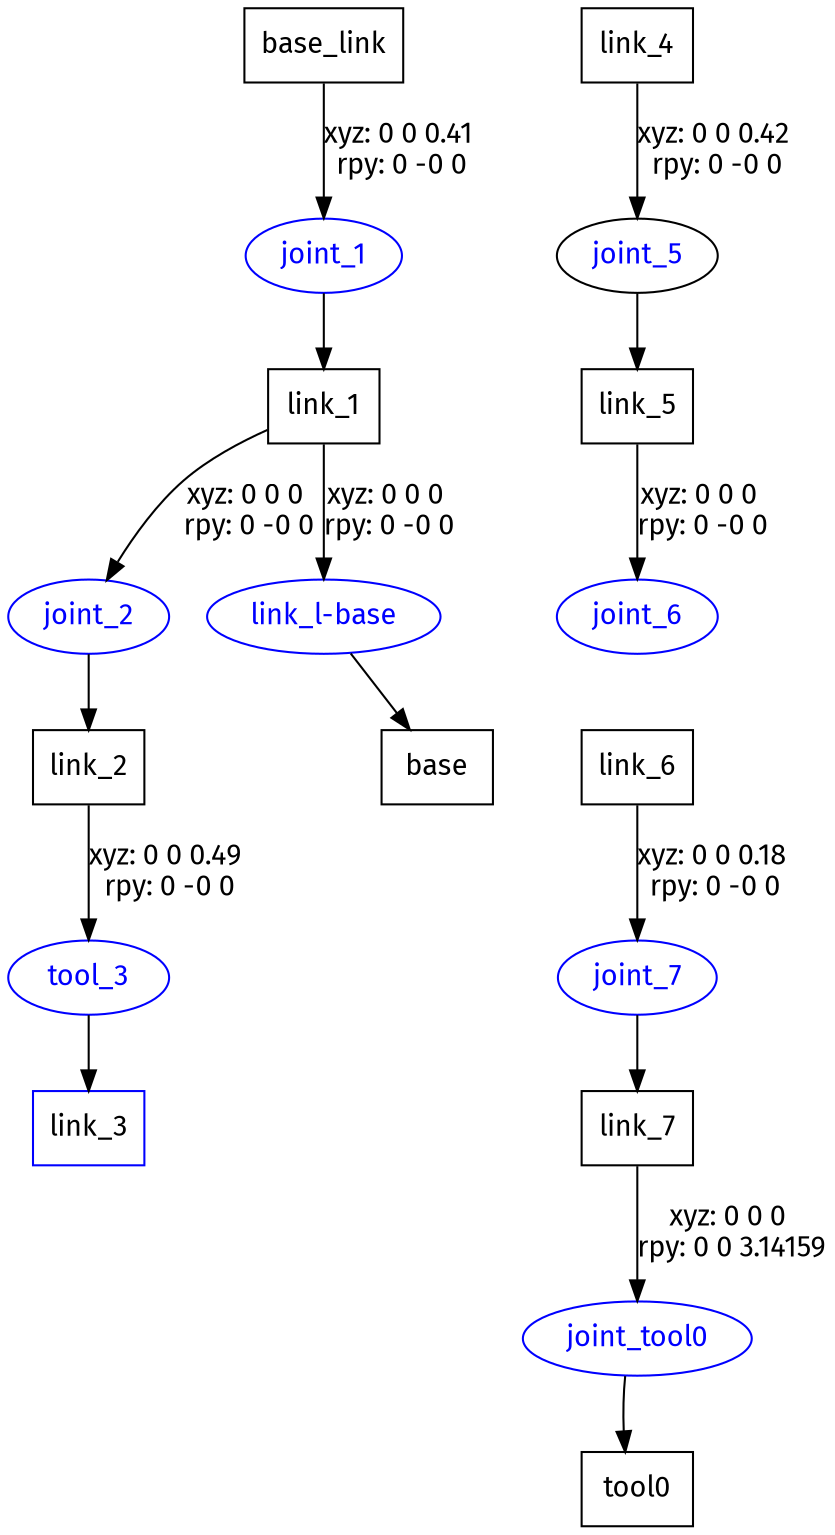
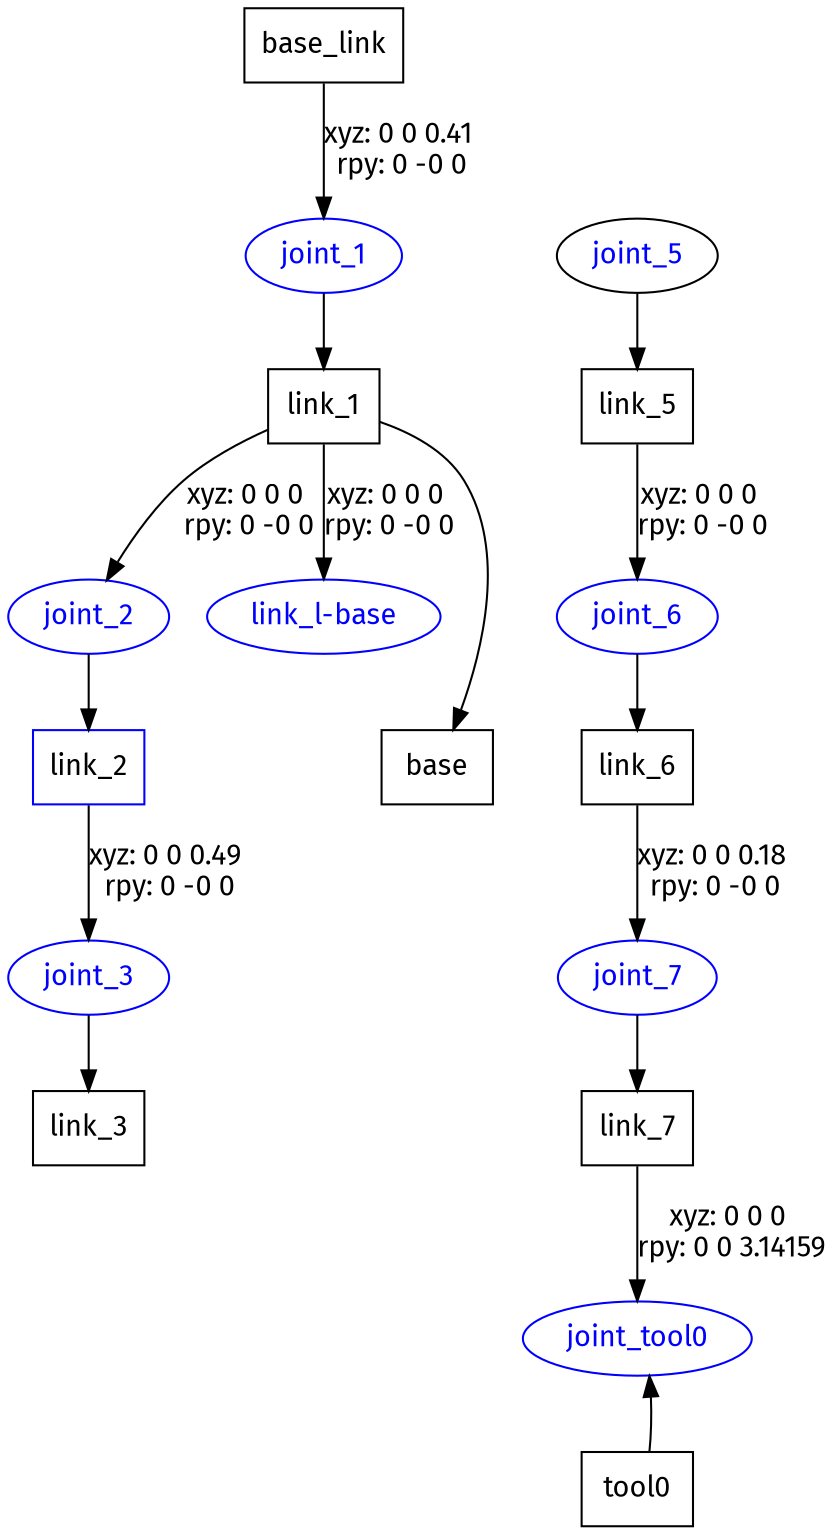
(637, 45) -> none
none -> (637, 682)
(374, 683) -> (485, 543)
(89, 767) -> (89, 767)
(89, 978) -> (89, 978)
(89, 1128) -> (89, 1128)
(624, 1404) -> (651, 1424)
